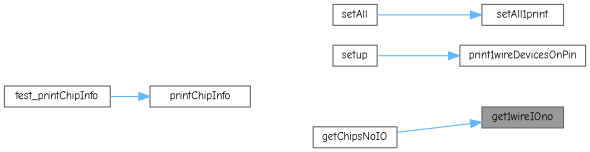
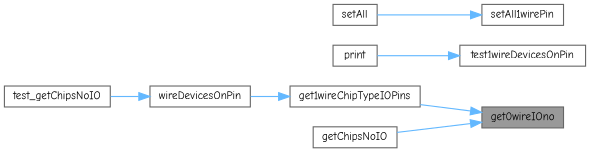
(523, 15) -> (523, 15)
(355, 56) -> (355, 56)
(523, 56) -> (523, 56)
(57, 96) -> (57, 96)
(200, 96) -> (200, 96)
none -> (355, 96)
(523, 117) -> (523, 117)
